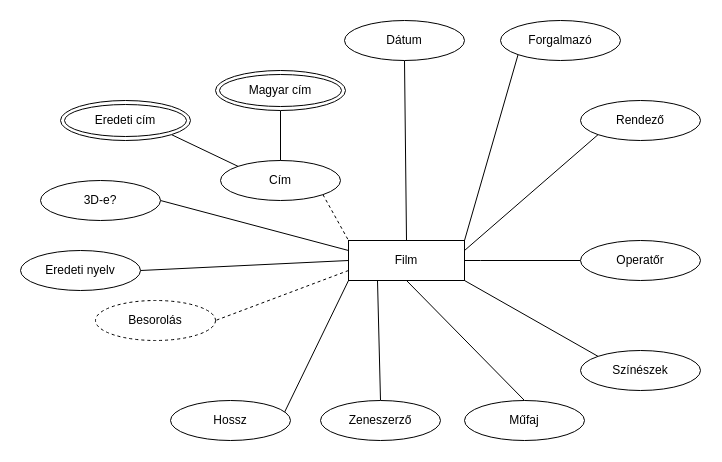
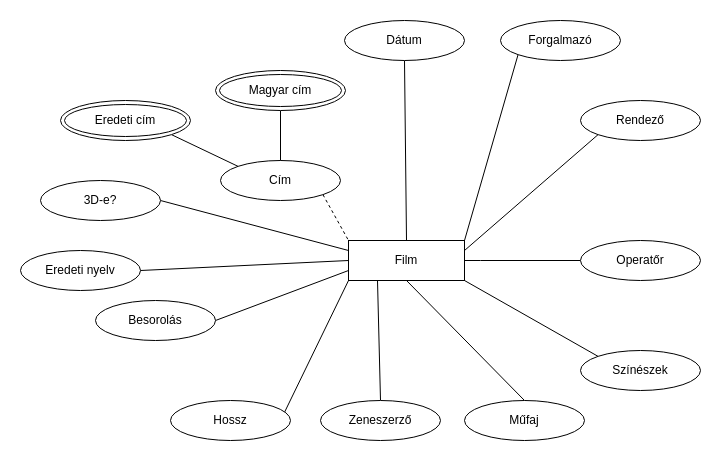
(283, 295) -> (283, 295)
(156, 321) -> (156, 321)
